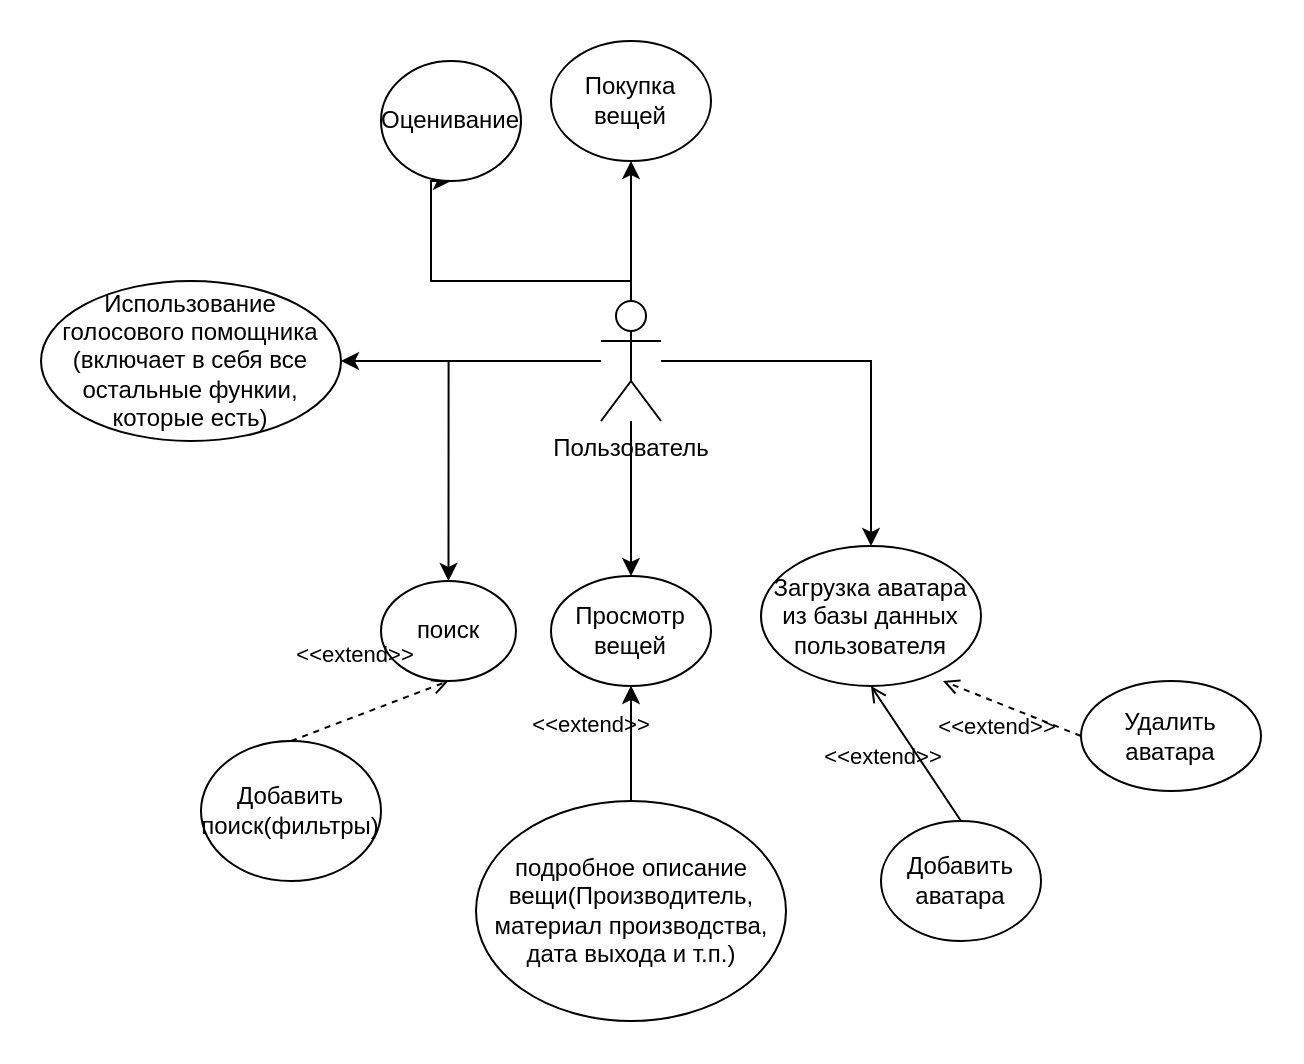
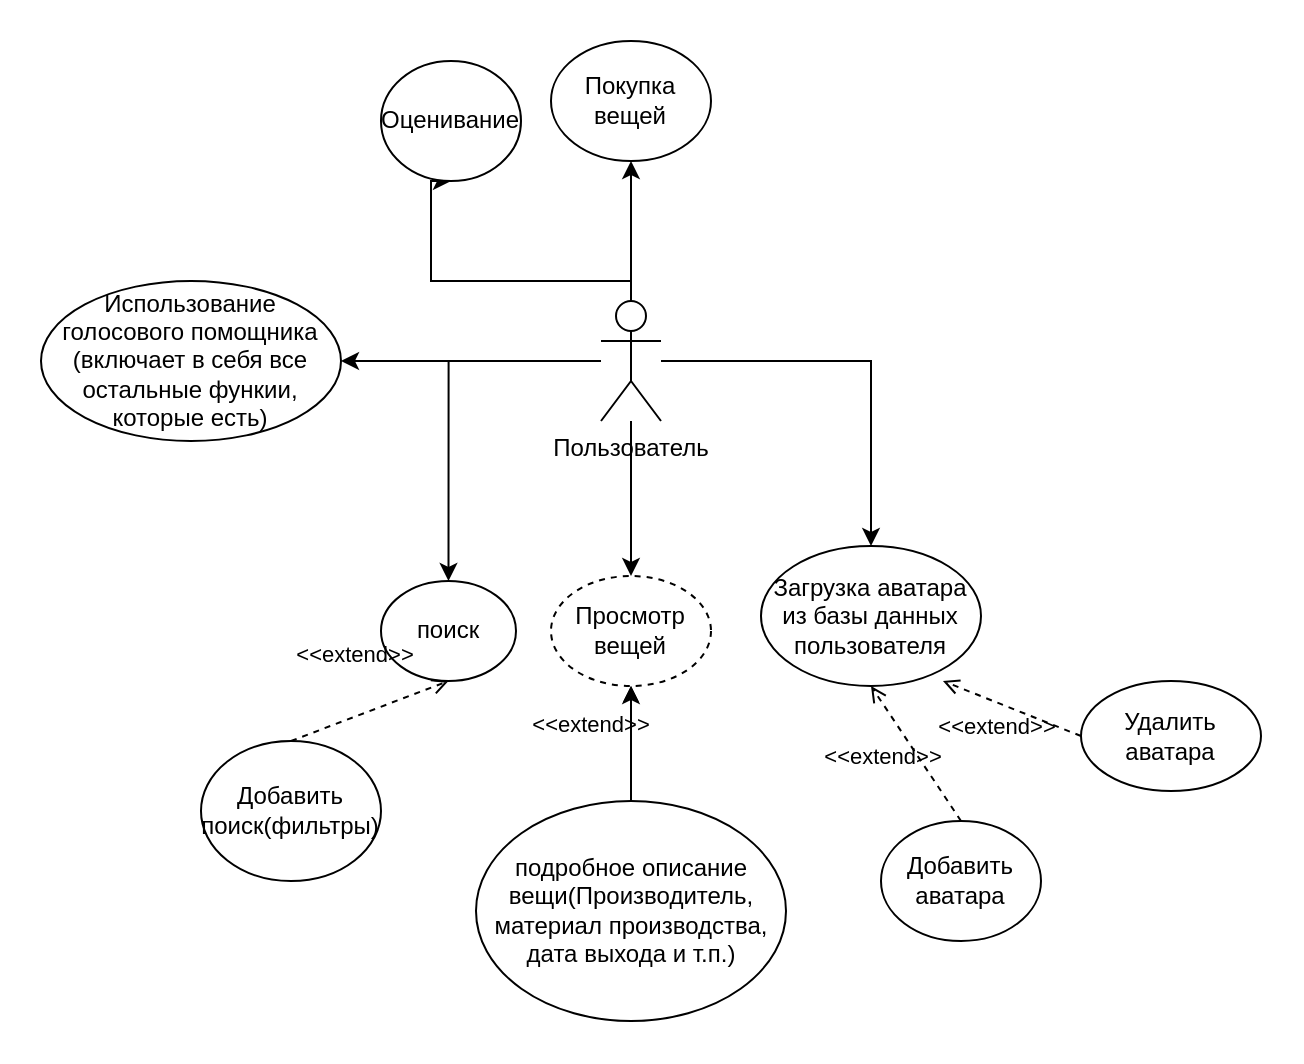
(631, 631) -> (631, 631)
(916, 753) -> (916, 753)
